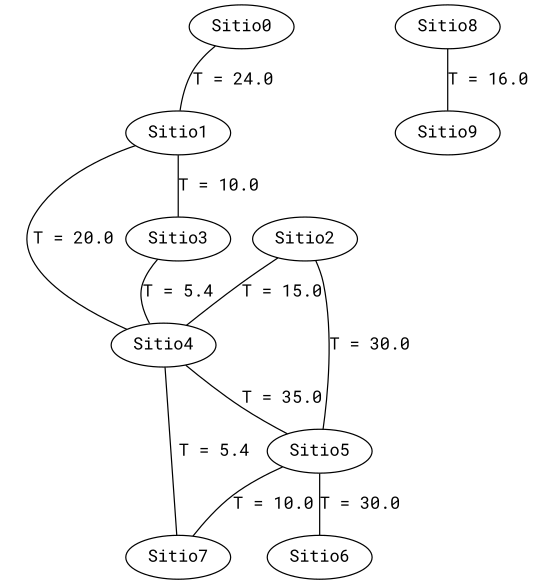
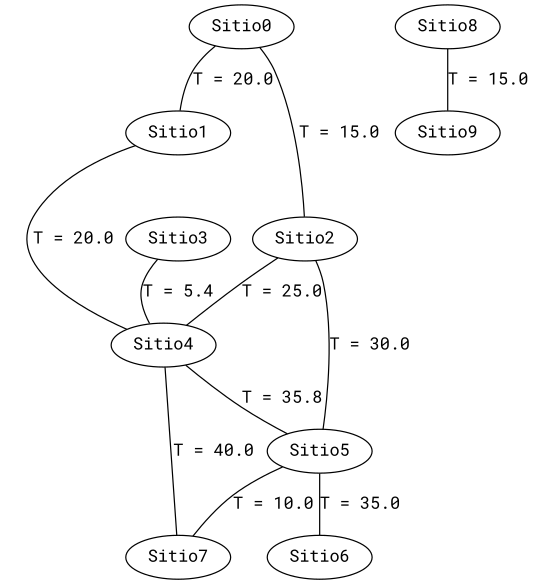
(234, 80) -> (234, 80)
(489, 80) -> (489, 80)
none -> (293, 129)
(178, 186) -> none
(282, 292) -> (282, 292)
(282, 398) -> (282, 398)
(214, 451) -> (214, 451)
(361, 504) -> (361, 504)
